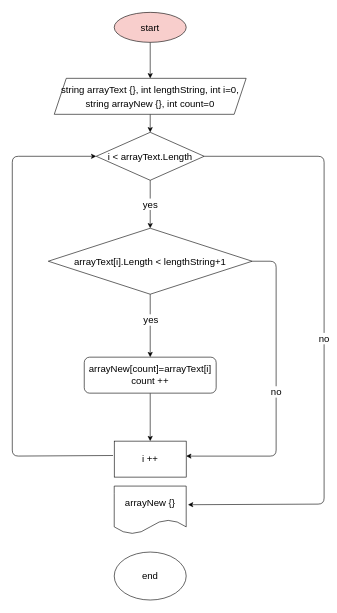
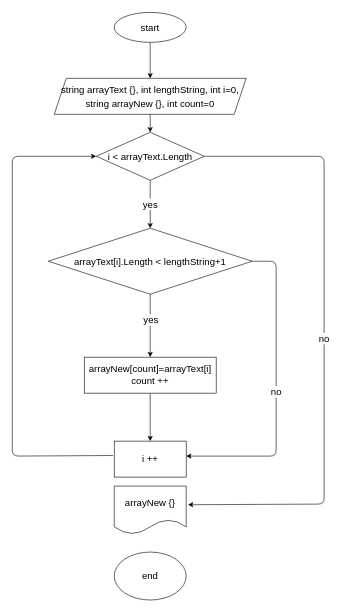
(150, 27) -> (150, 27)
(150, 375) -> (150, 375)
